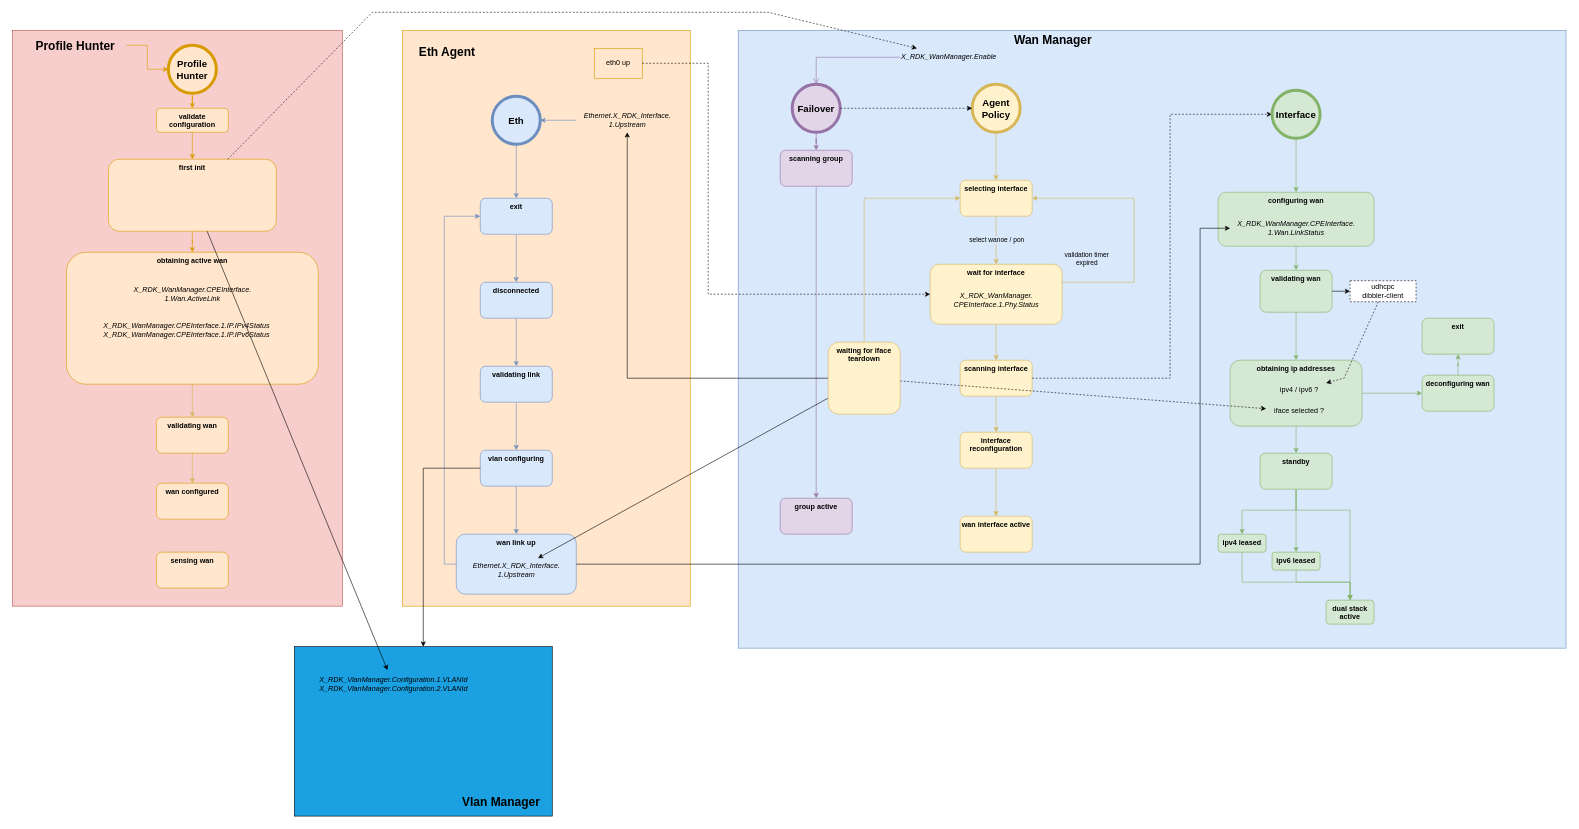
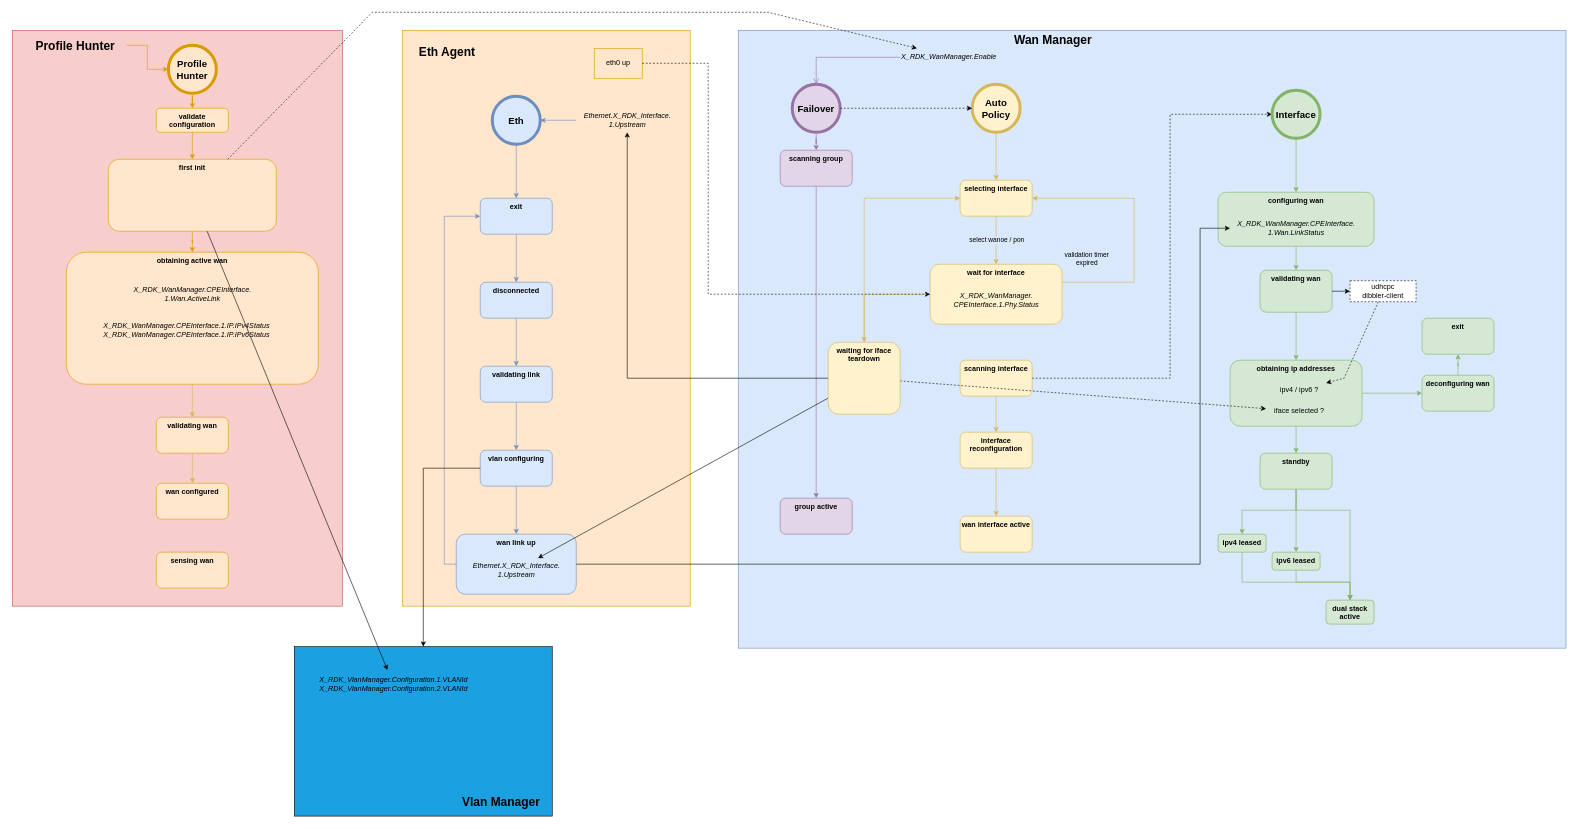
(996, 108) -> (996, 108)
(996, 354) -> (929, 294)
